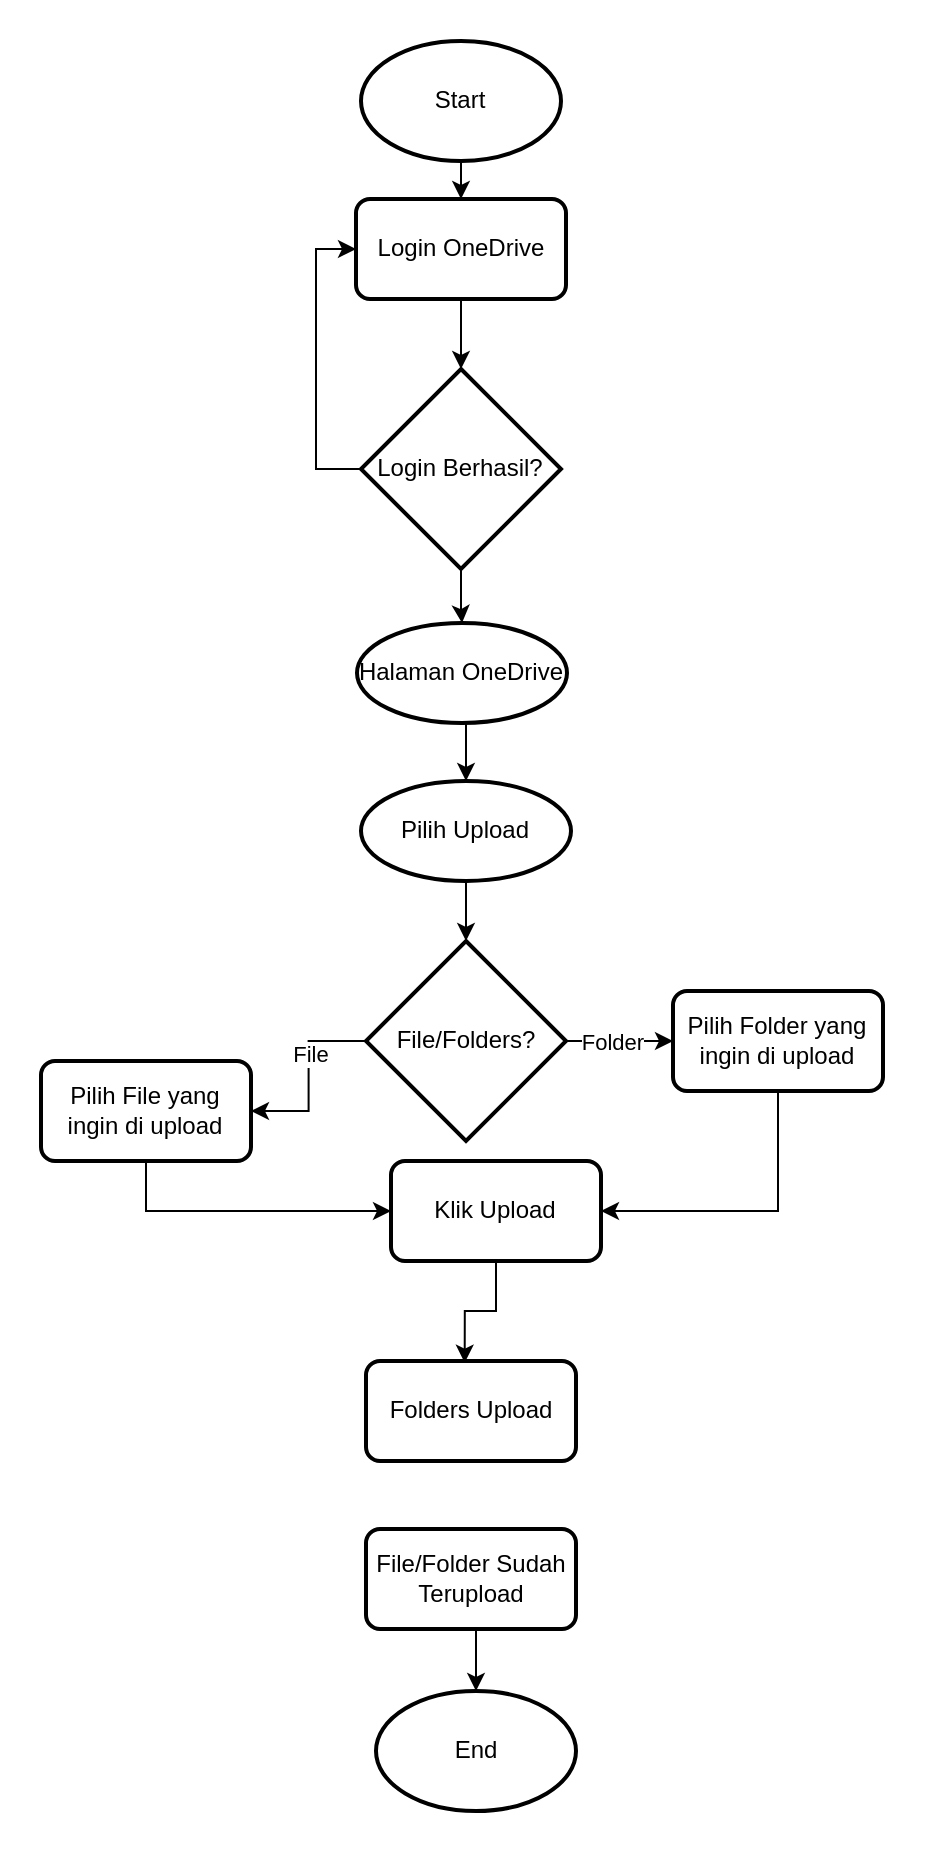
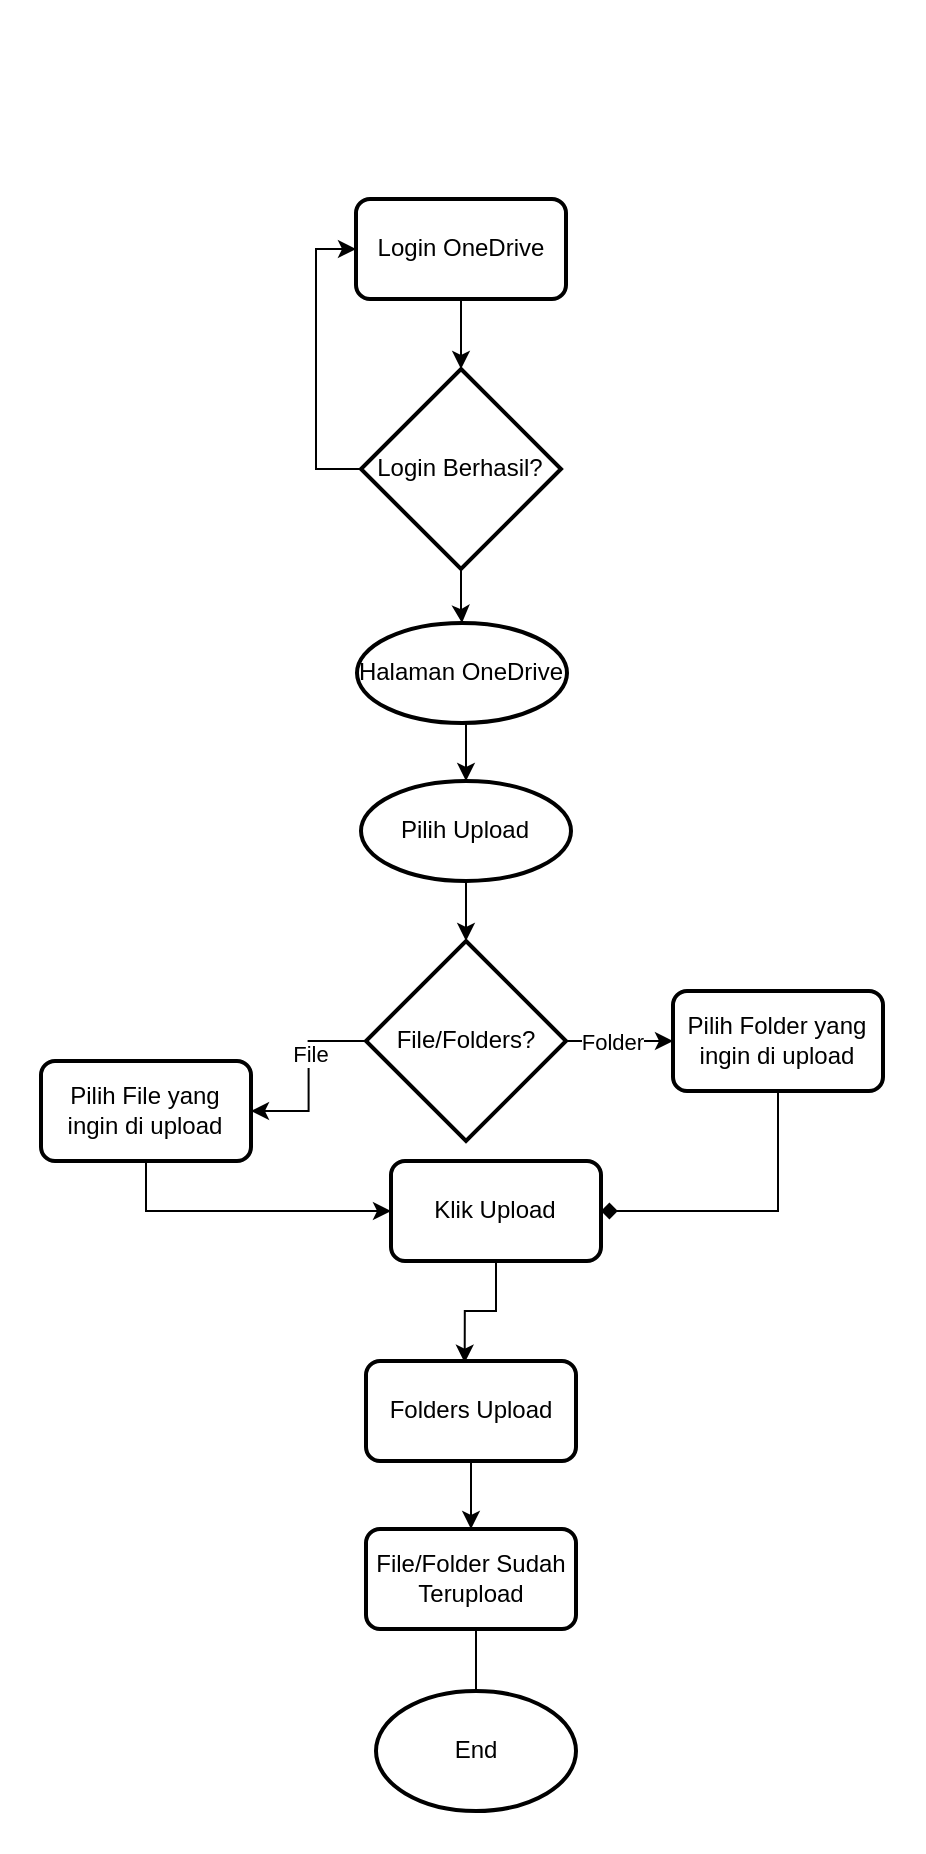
(461, 101) -> none
(461, 187) -> none
(616, 1211) -> (617, 1211)
none -> (471, 1488)
(476, 1676) -> (476, 1681)
